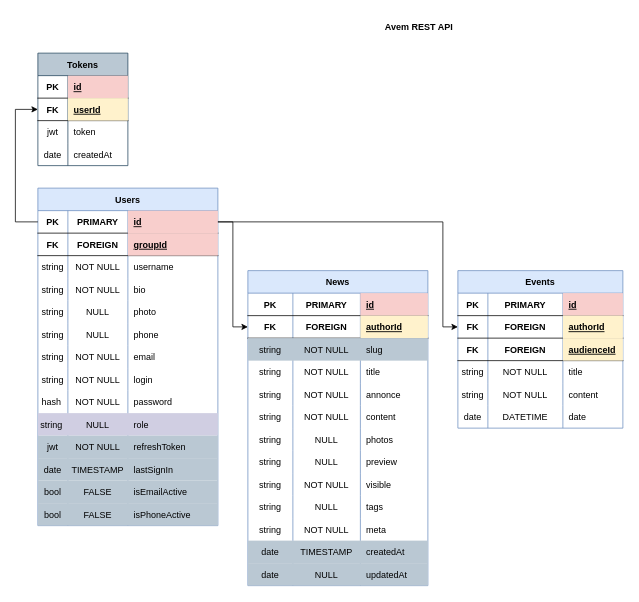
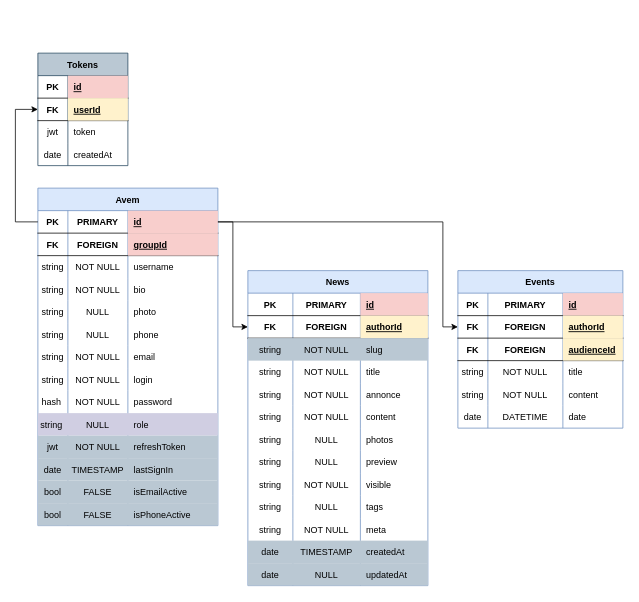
(420, 27) -> none
(128, 200) -> (128, 200)
